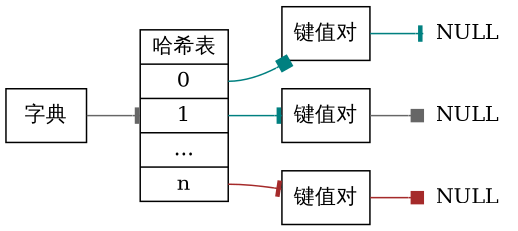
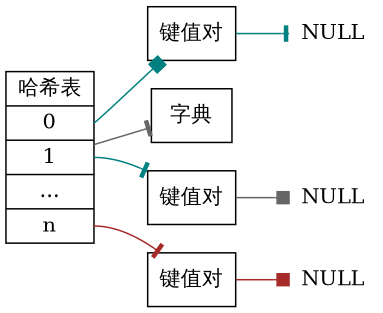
(110, 116) -> (119, 137)
